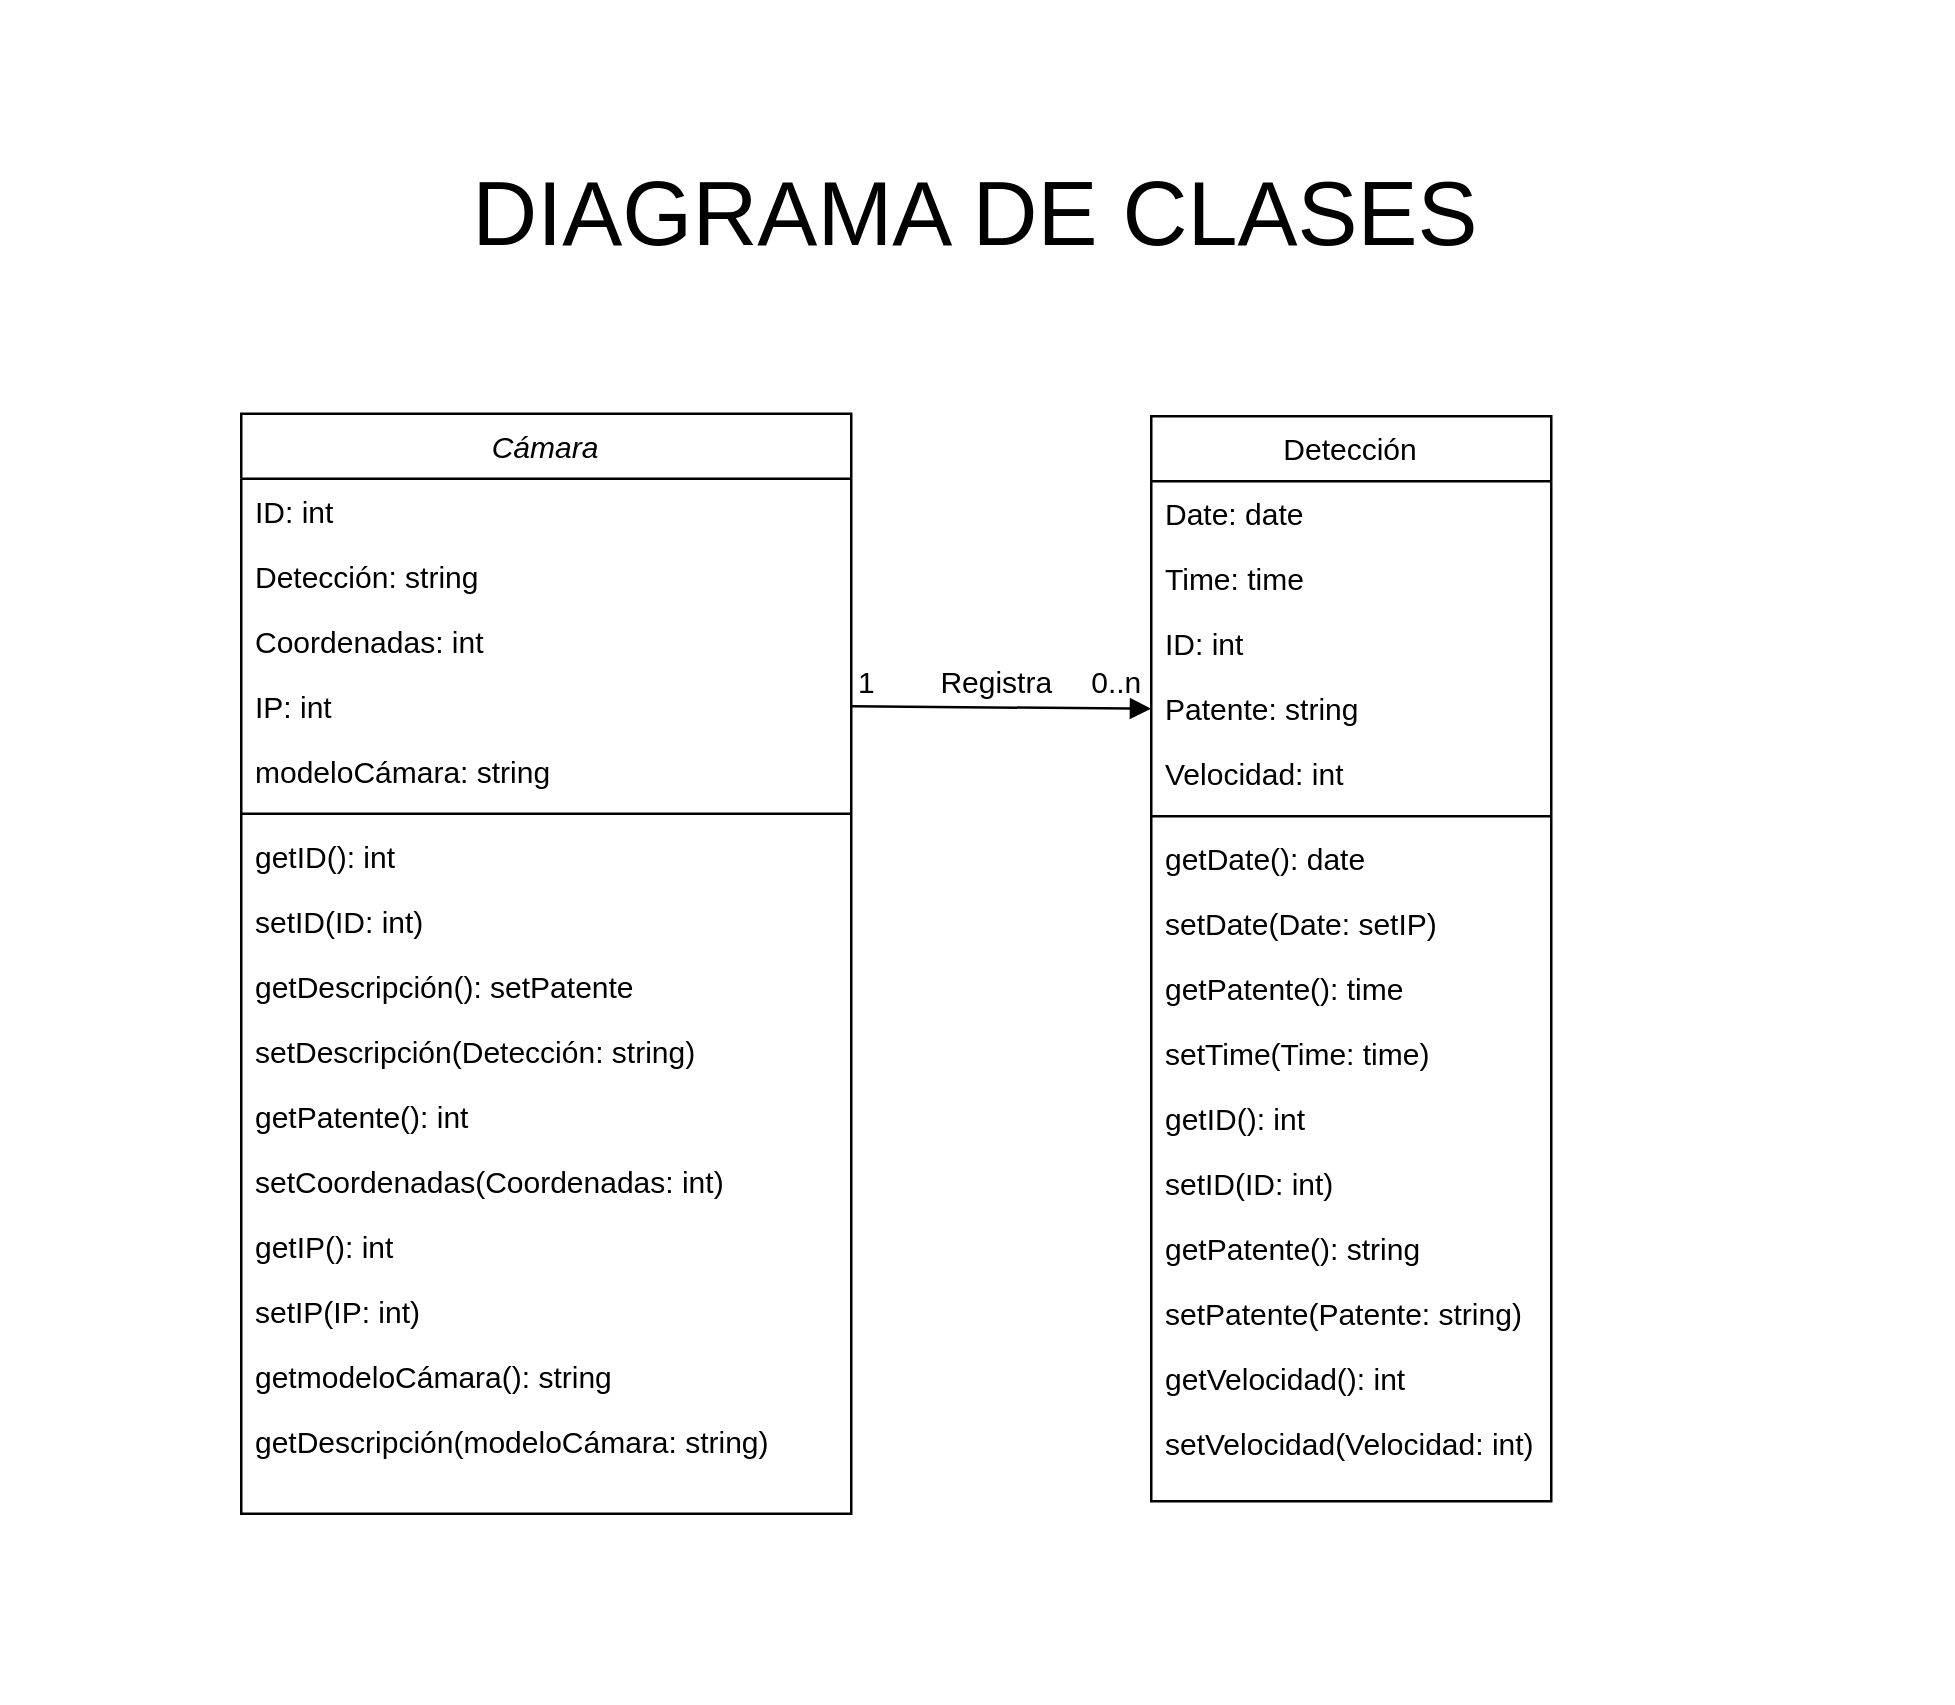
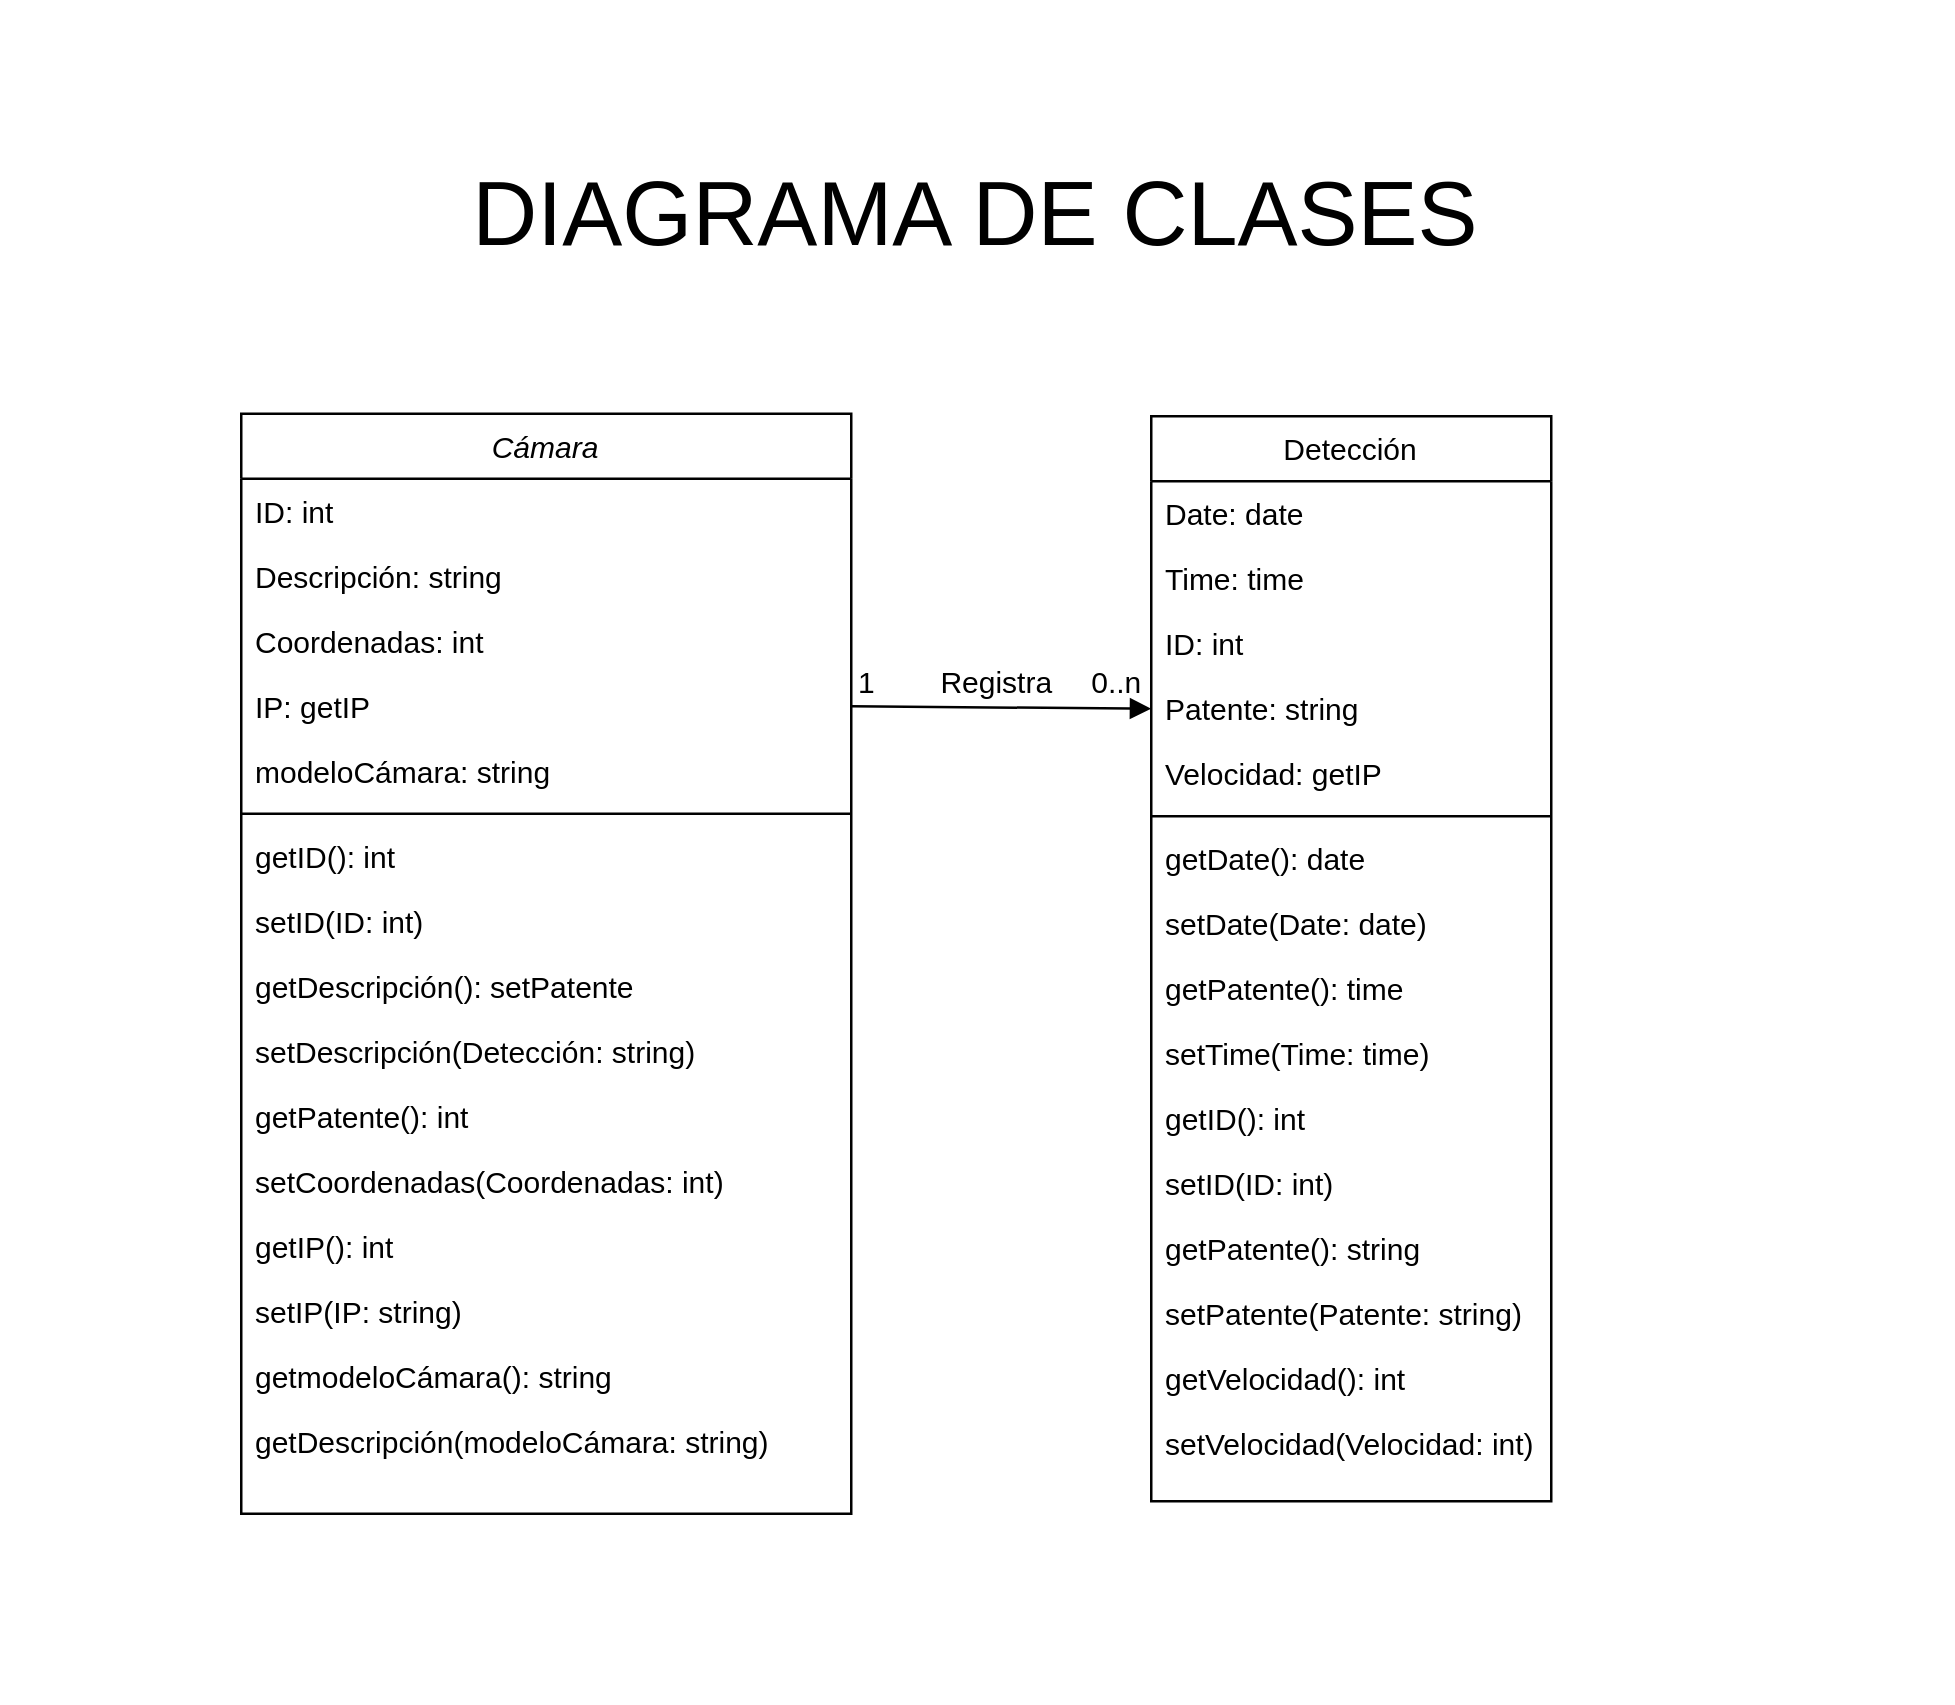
(382, 578) -> (395, 578)
(302, 708) -> (323, 708)
(1263, 775) -> (1284, 775)
(1325, 925) -> (1317, 925)
(361, 1313) -> (386, 1313)
